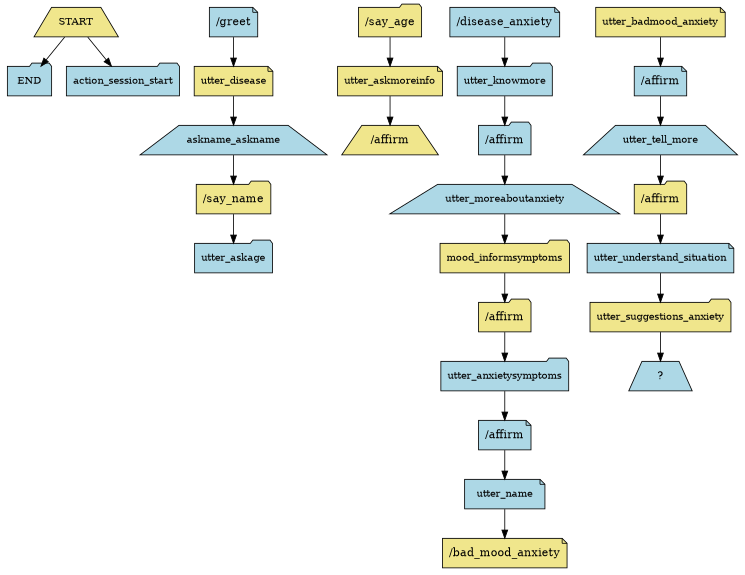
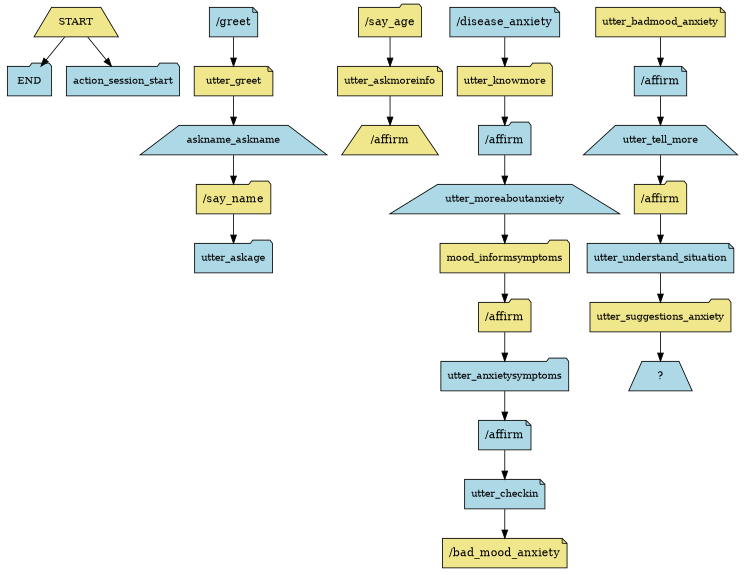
(234, 81) -> (234, 81)
(505, 81) -> (505, 81)
(505, 494) -> (505, 494)
